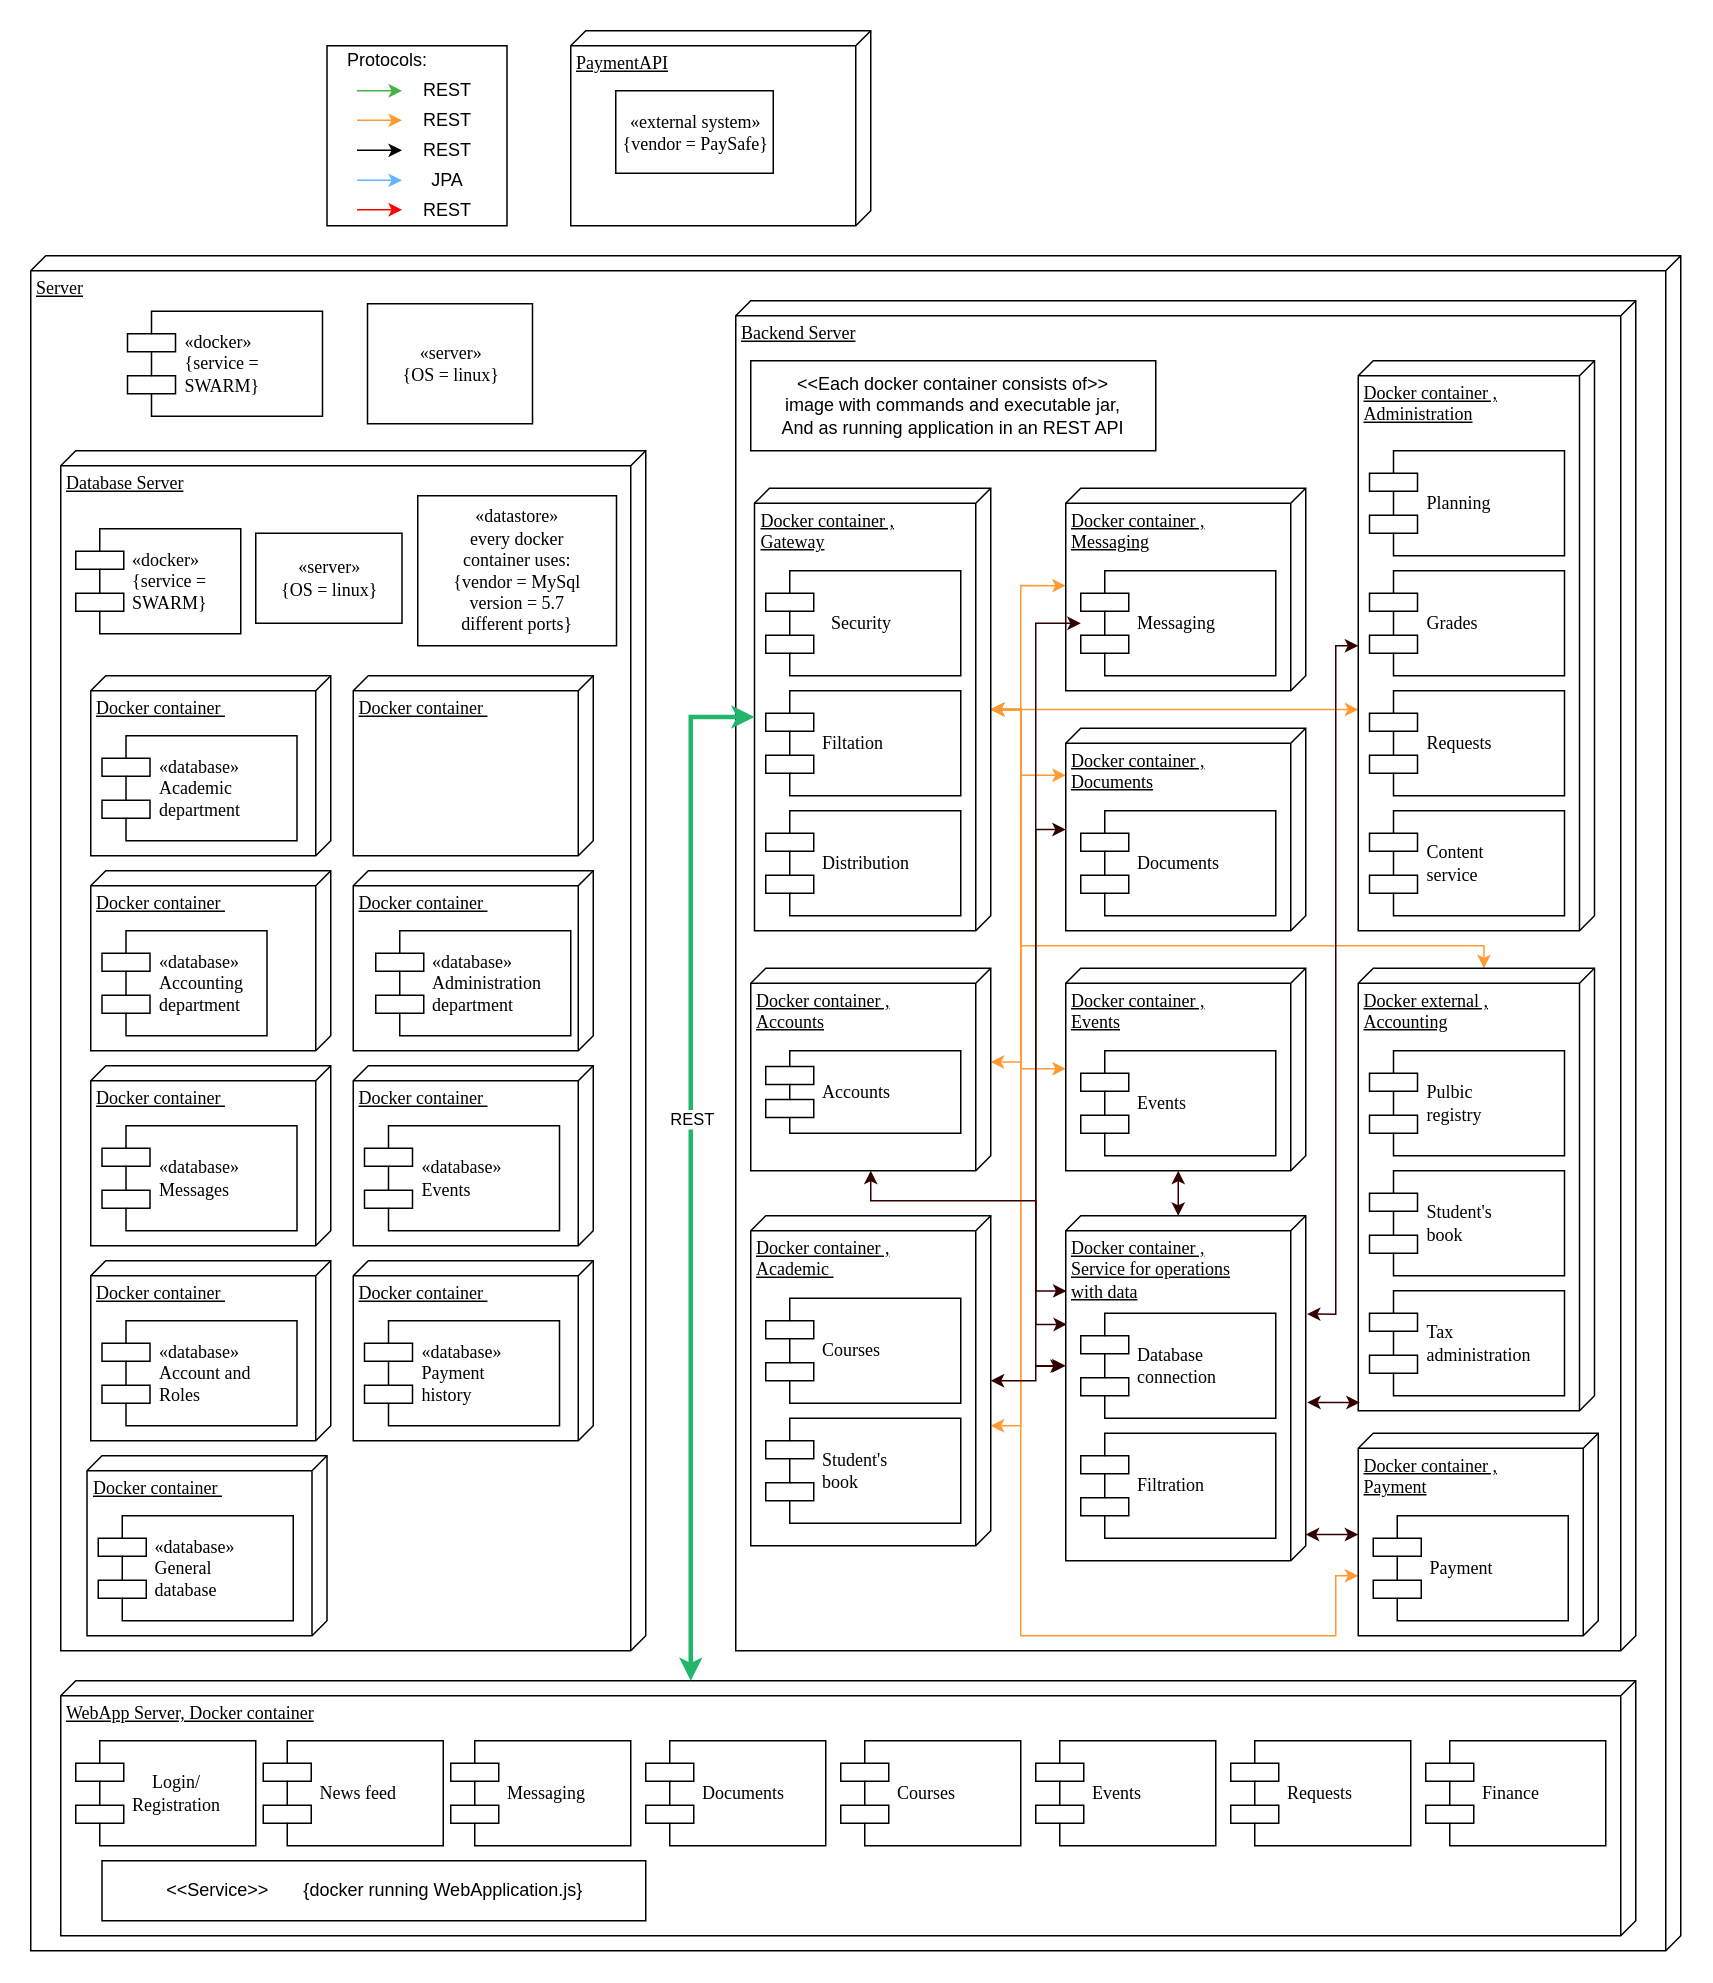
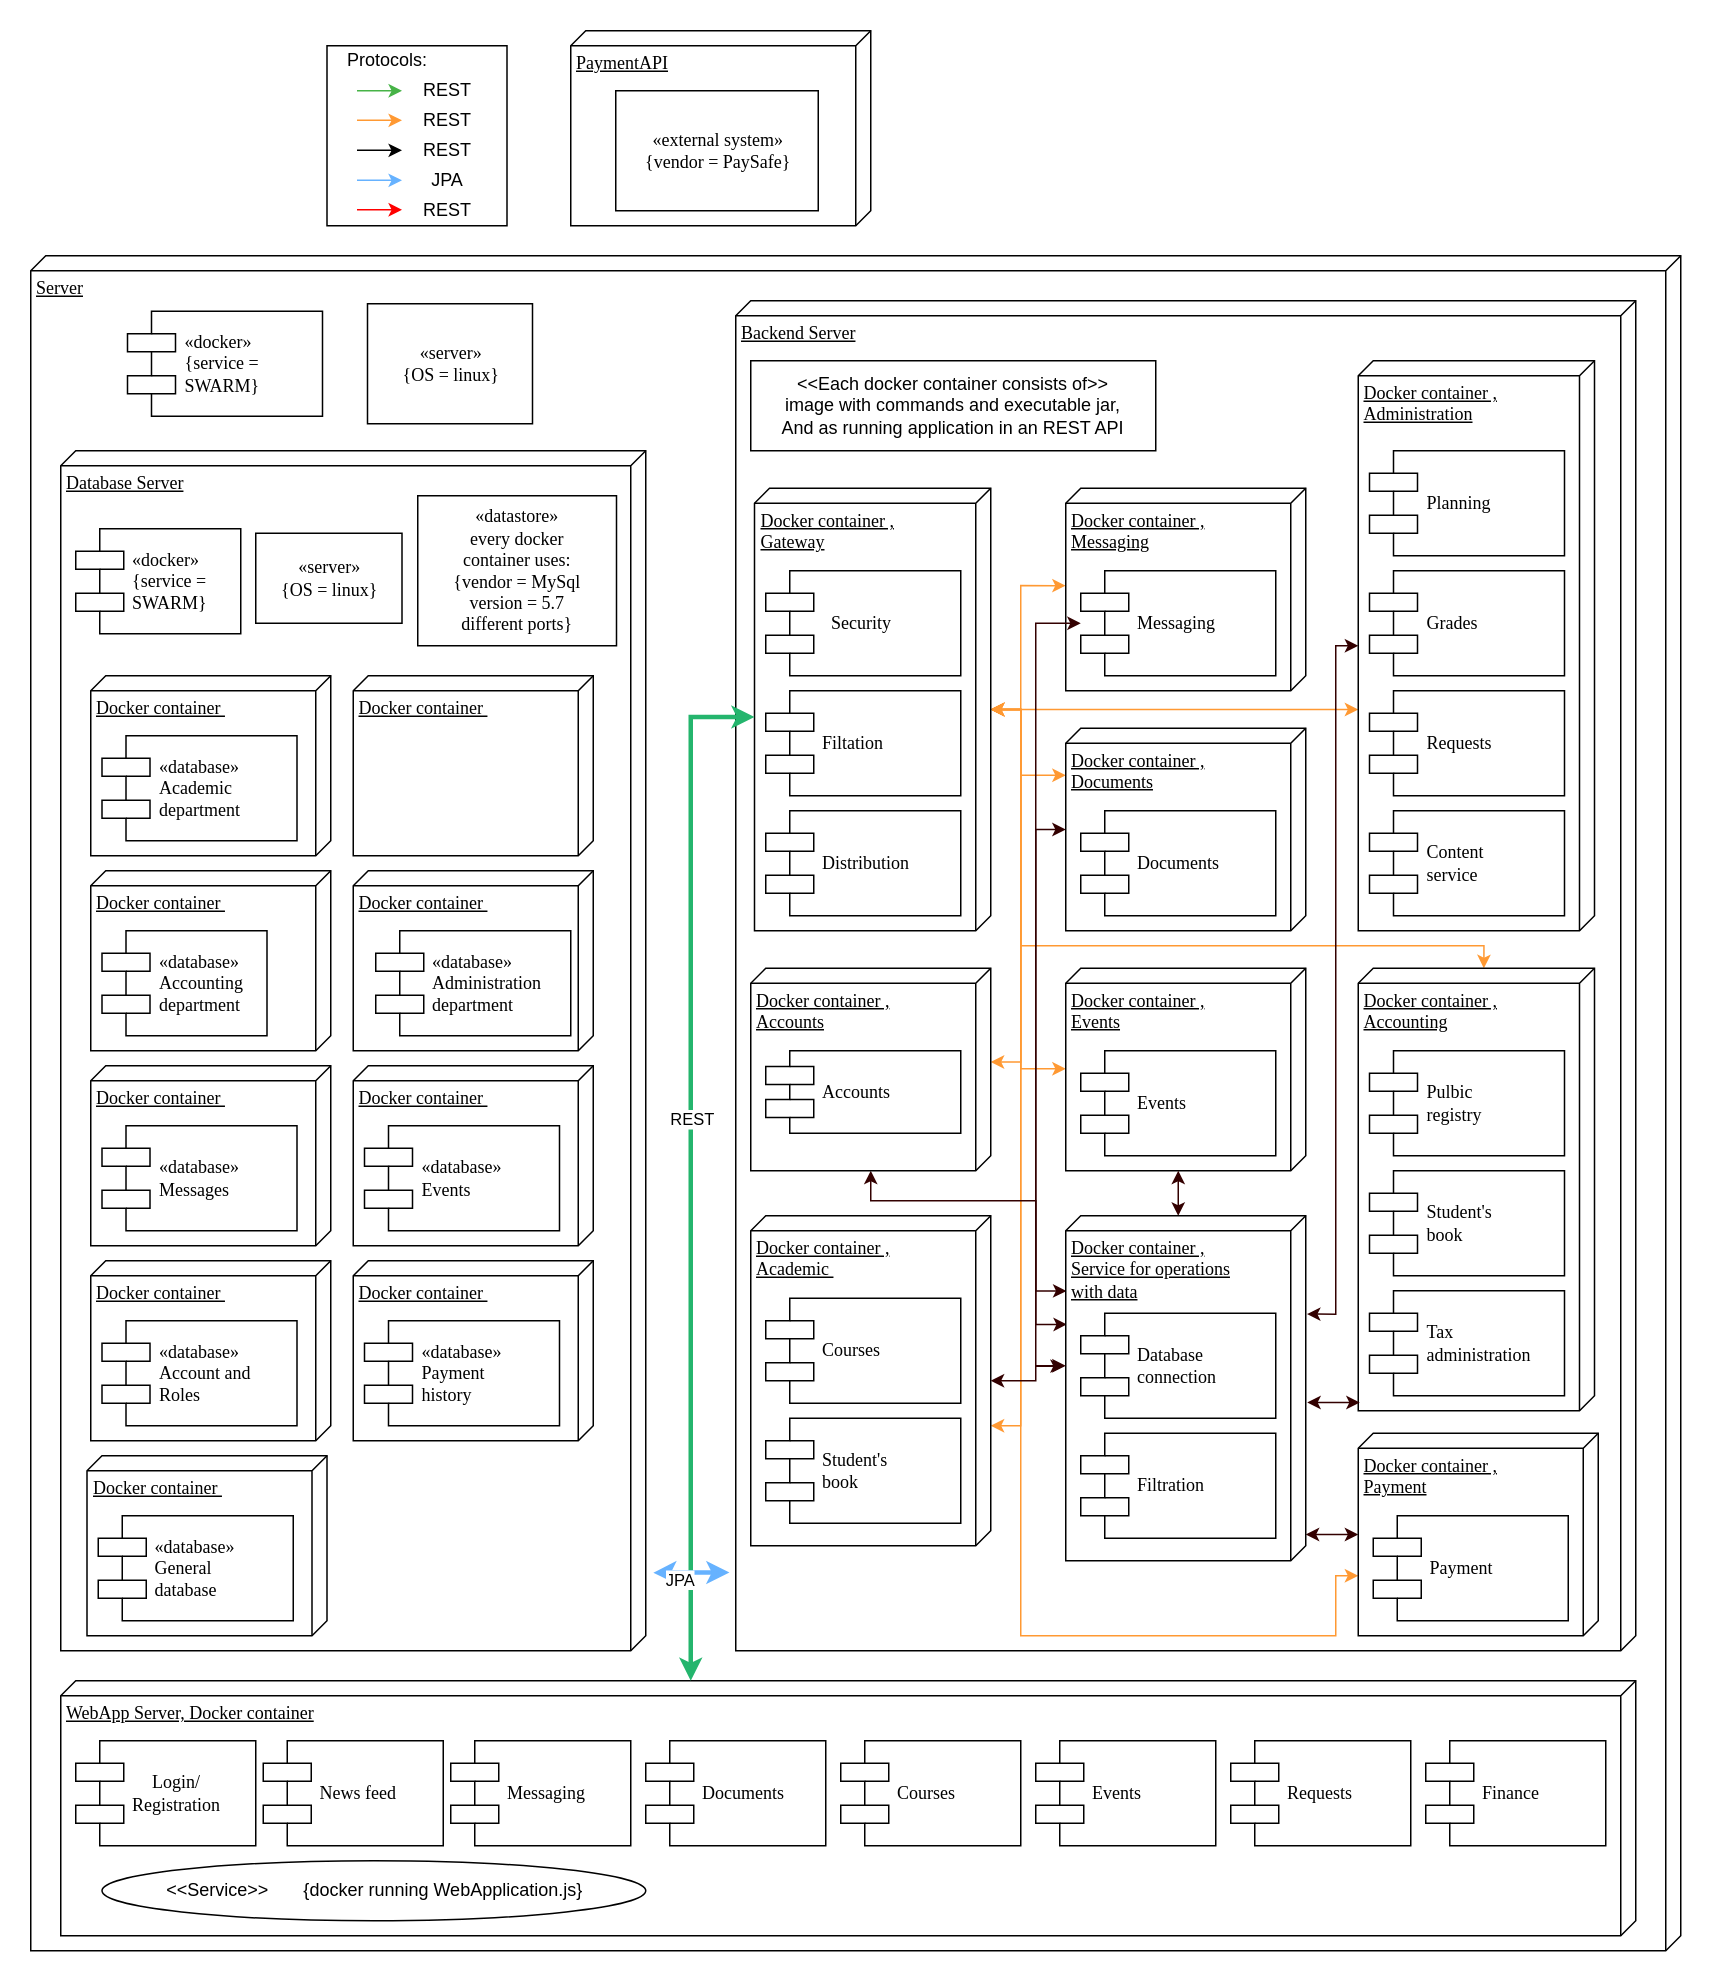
(695, 132) -> (717, 151)
(1441, 1012) -> (1446, 1012)
none -> (692, 1572)
(374, 1891) -> (374, 1891)
